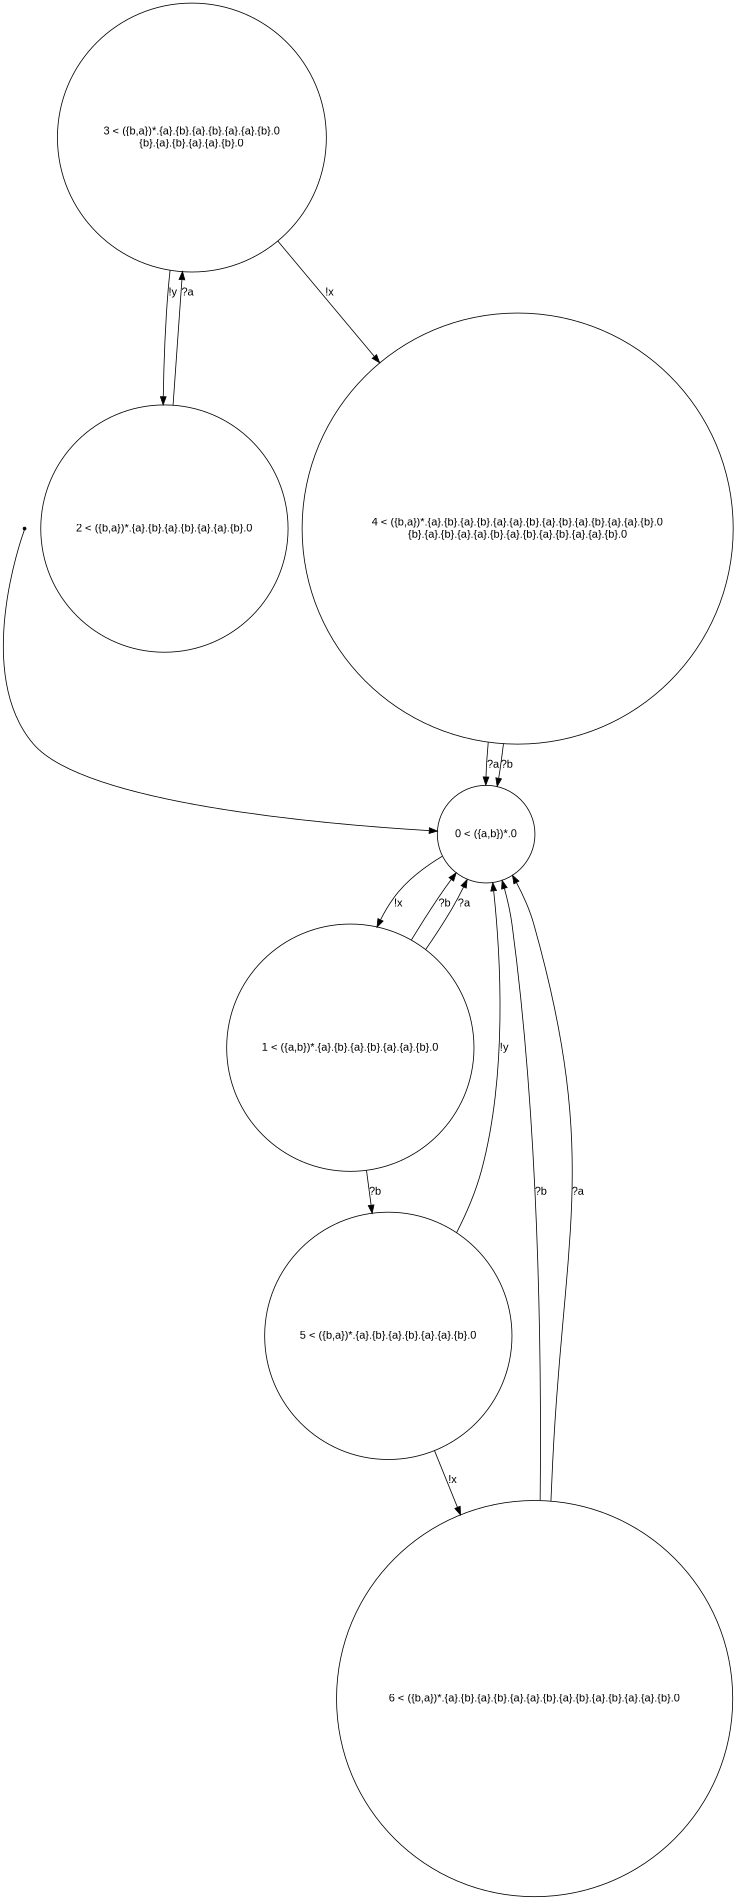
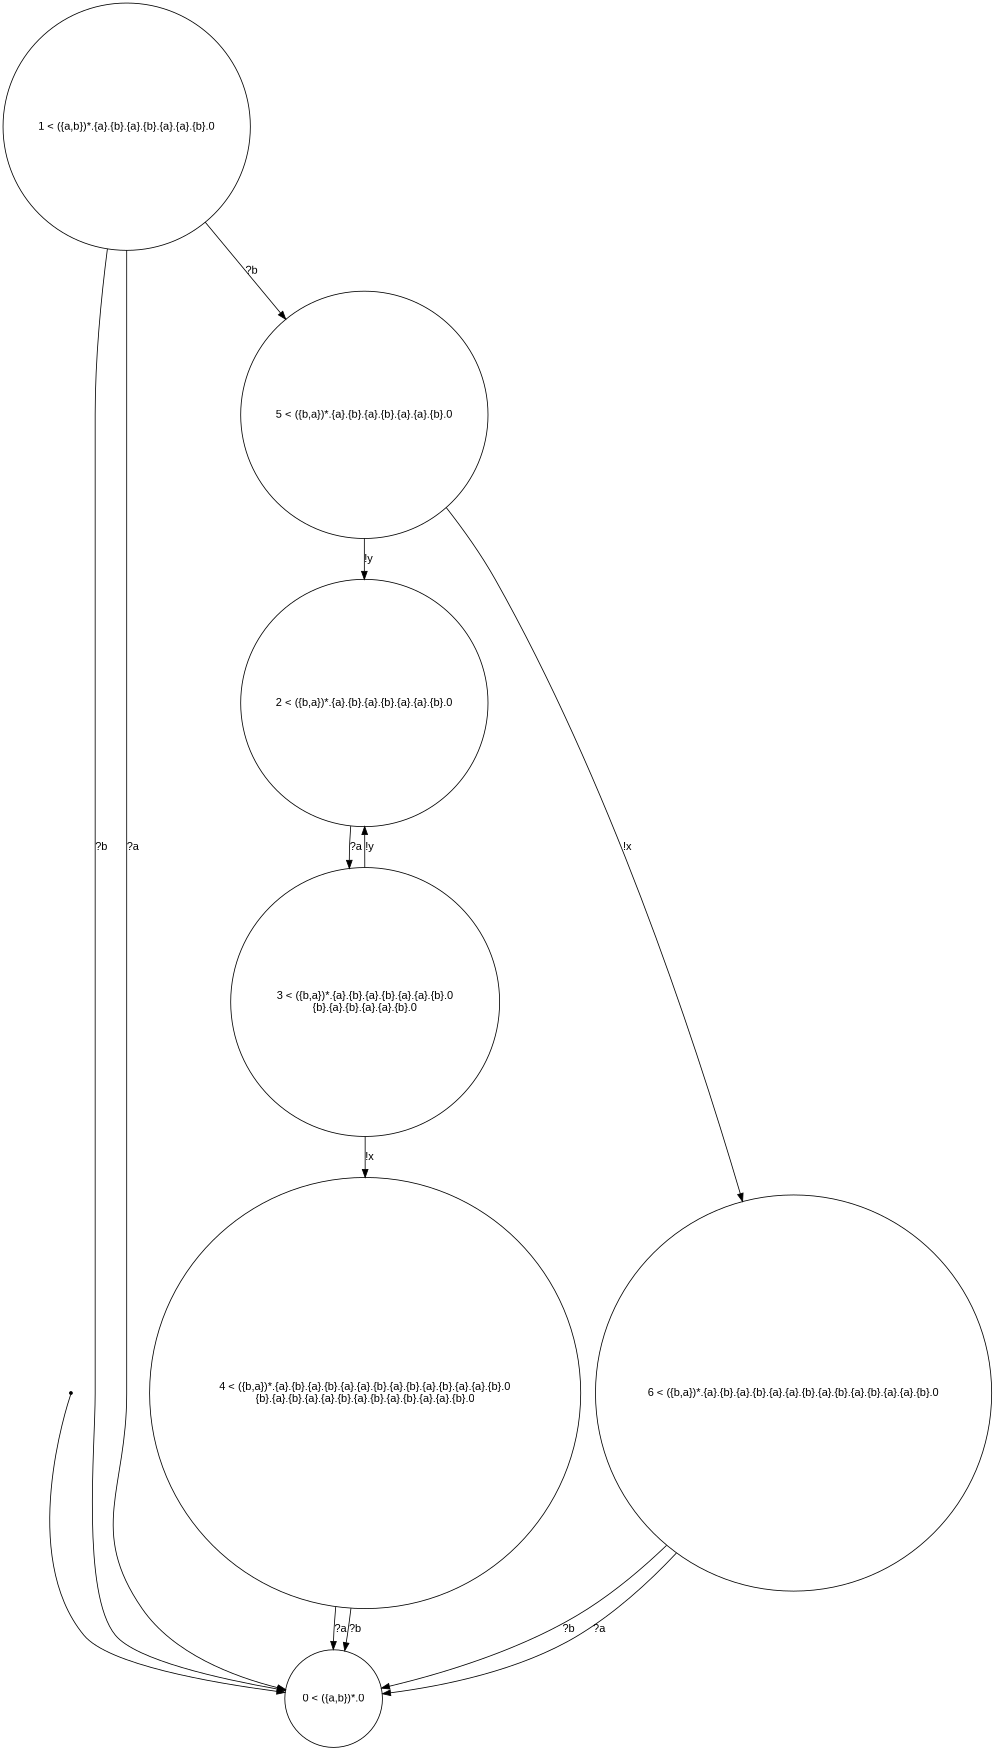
(407, 883) -> none
(498, 1065) -> (364, 555)
